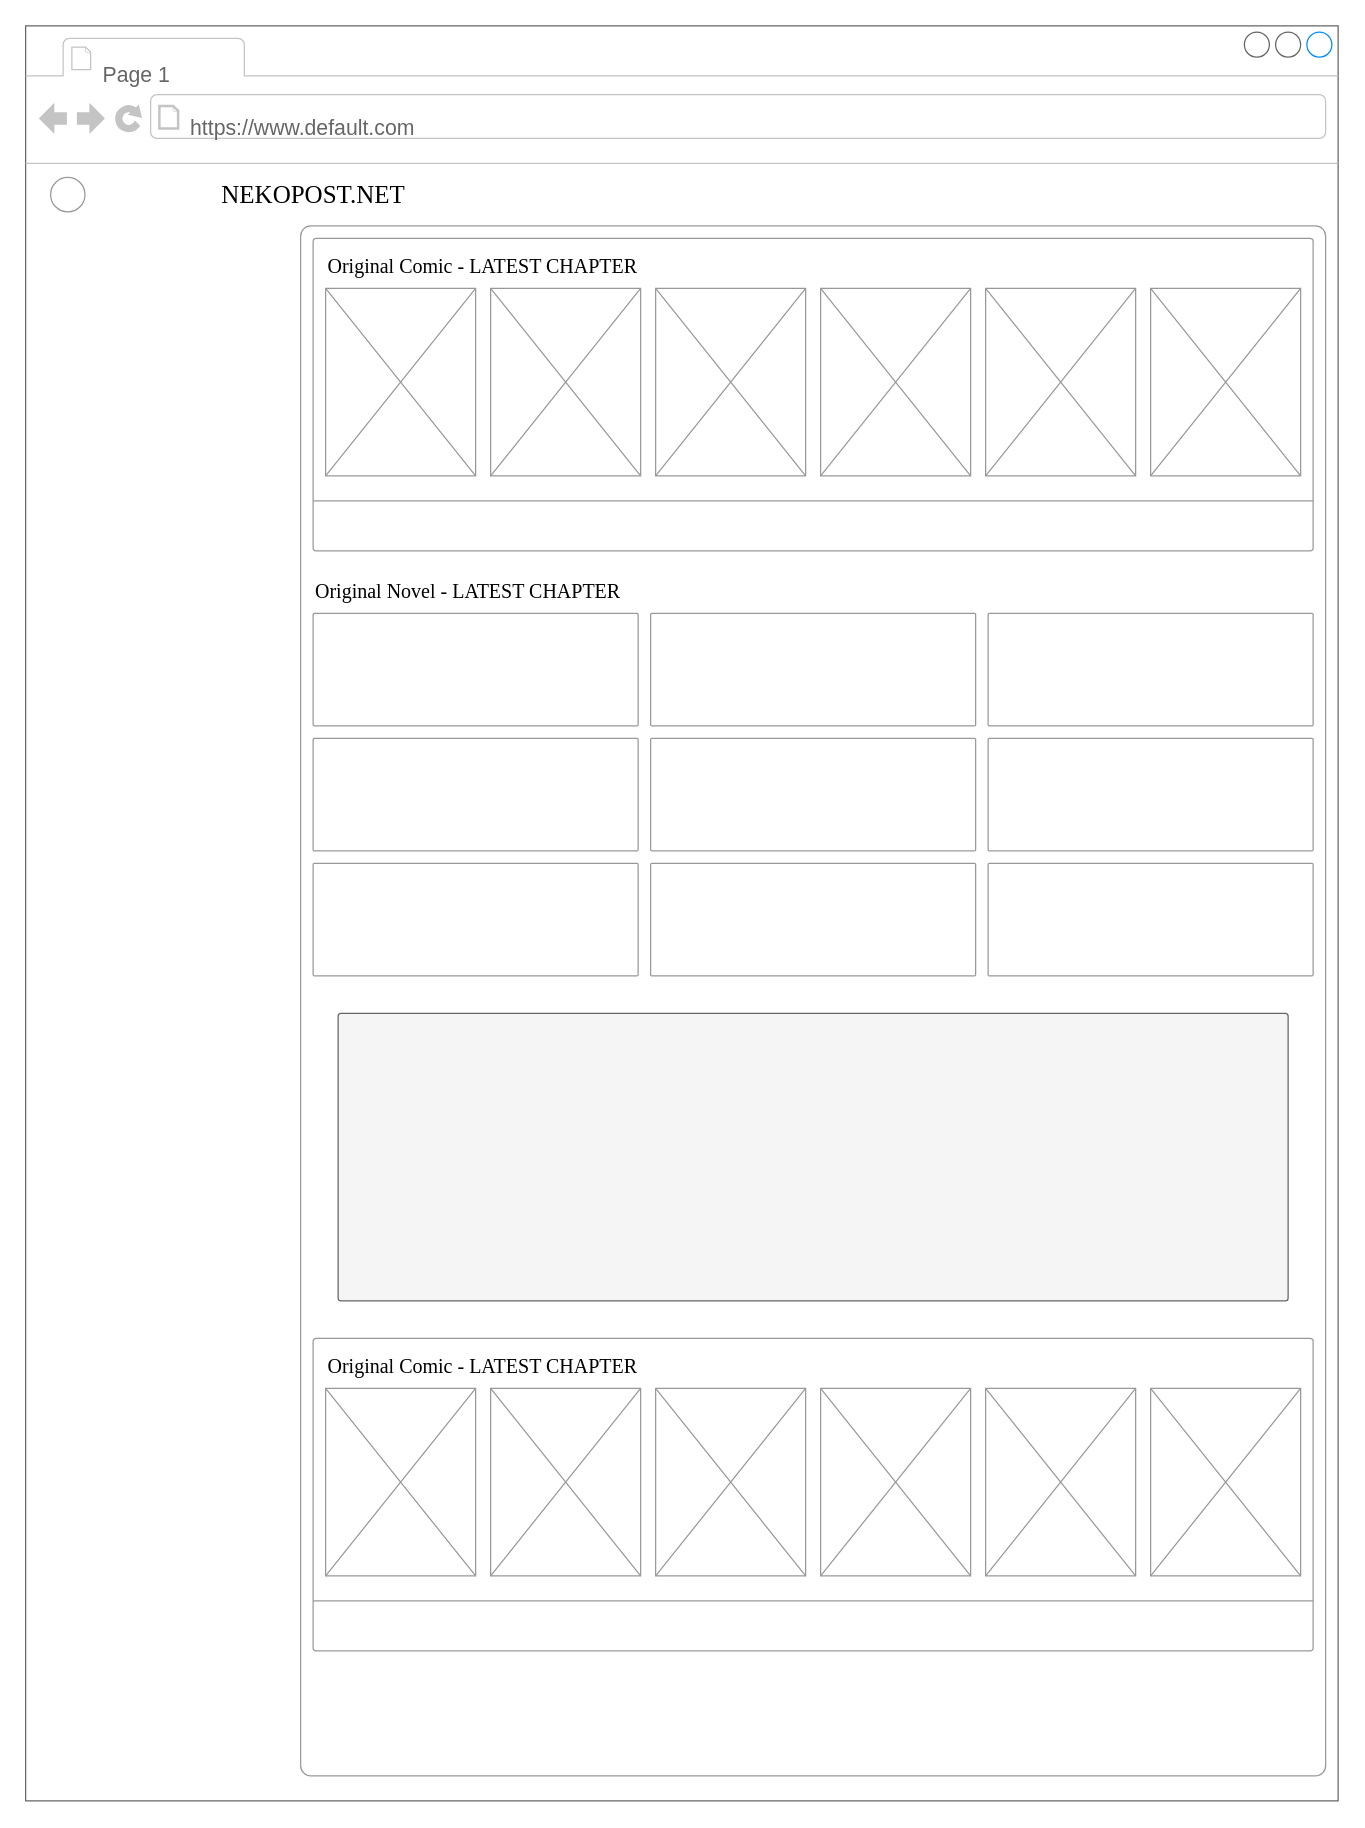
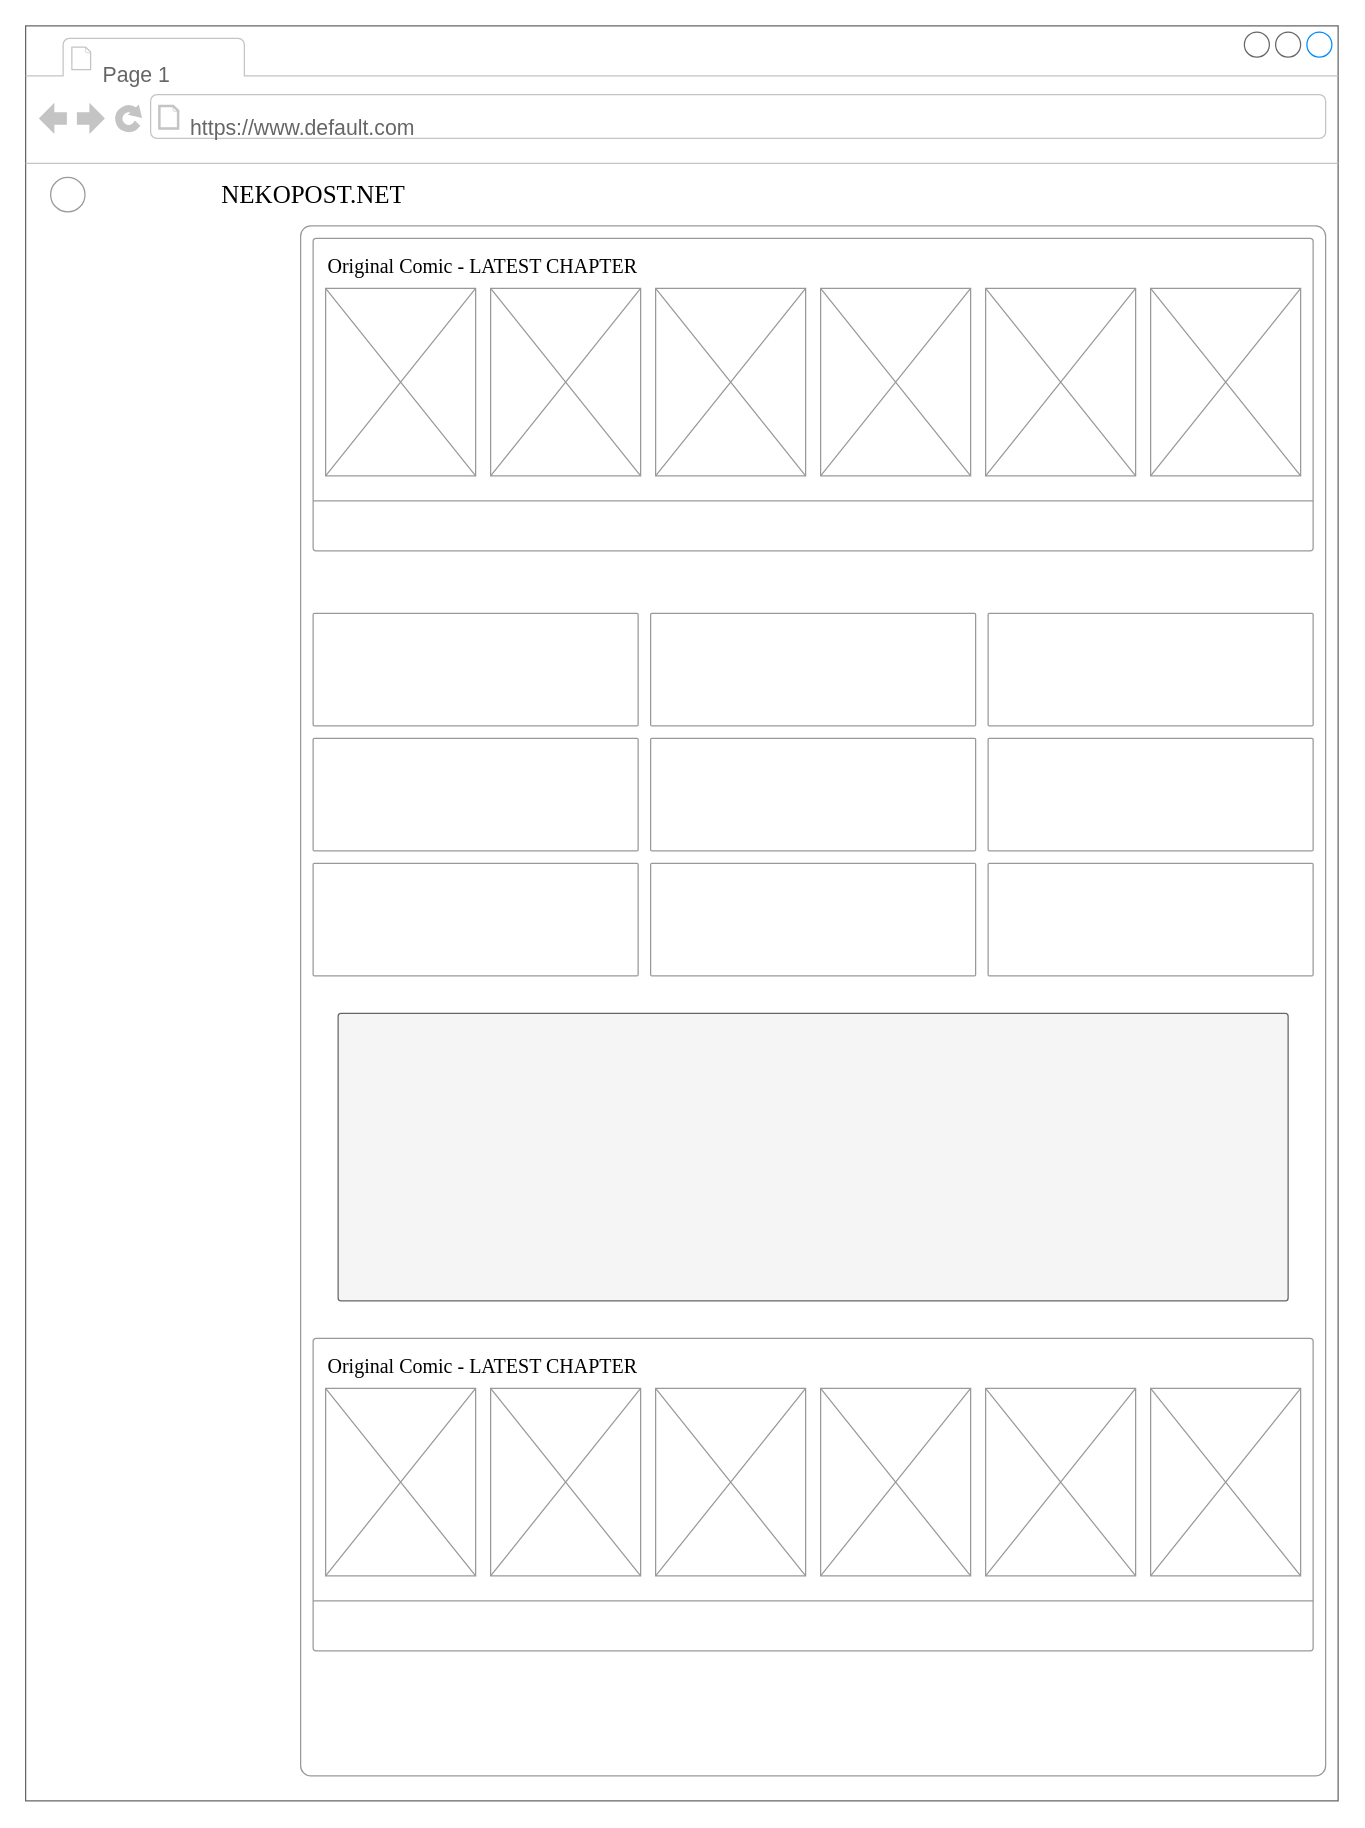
(488, 594) -> none
